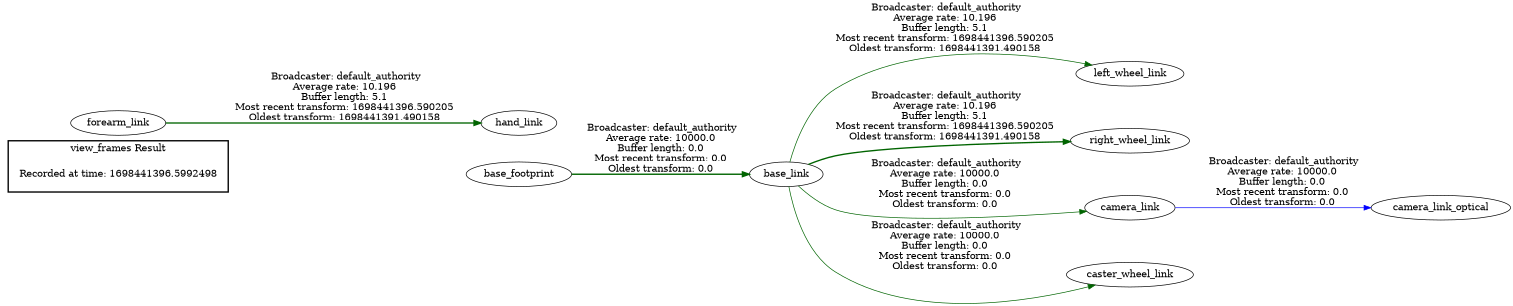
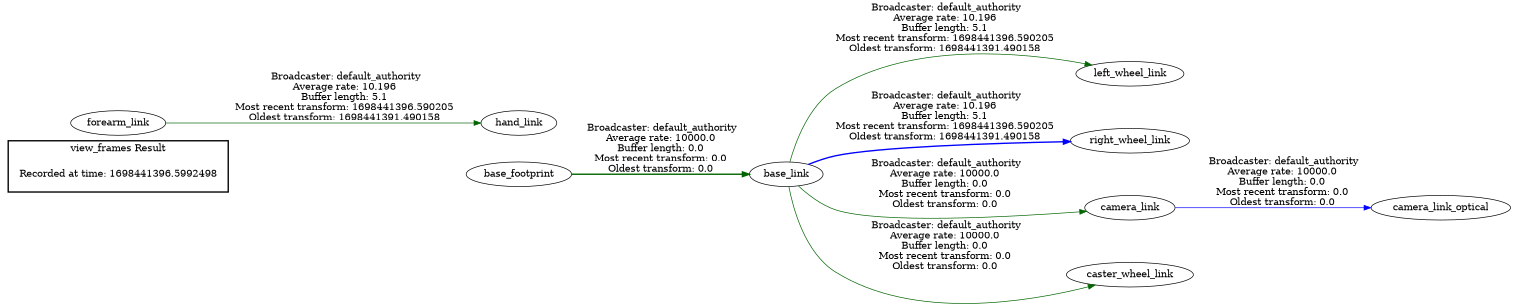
(320, 123) -> (320, 123)
(935, 146) -> (935, 146)
